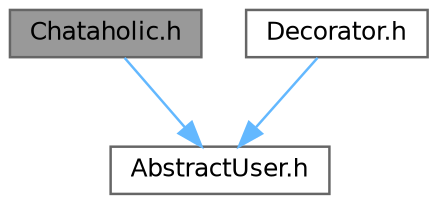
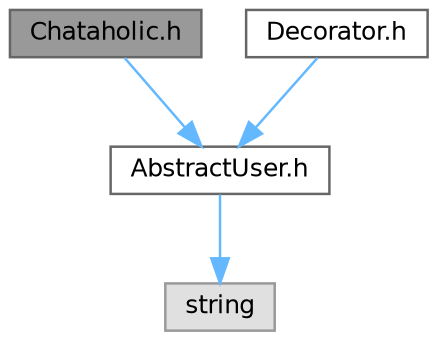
none -> (220, 307)
